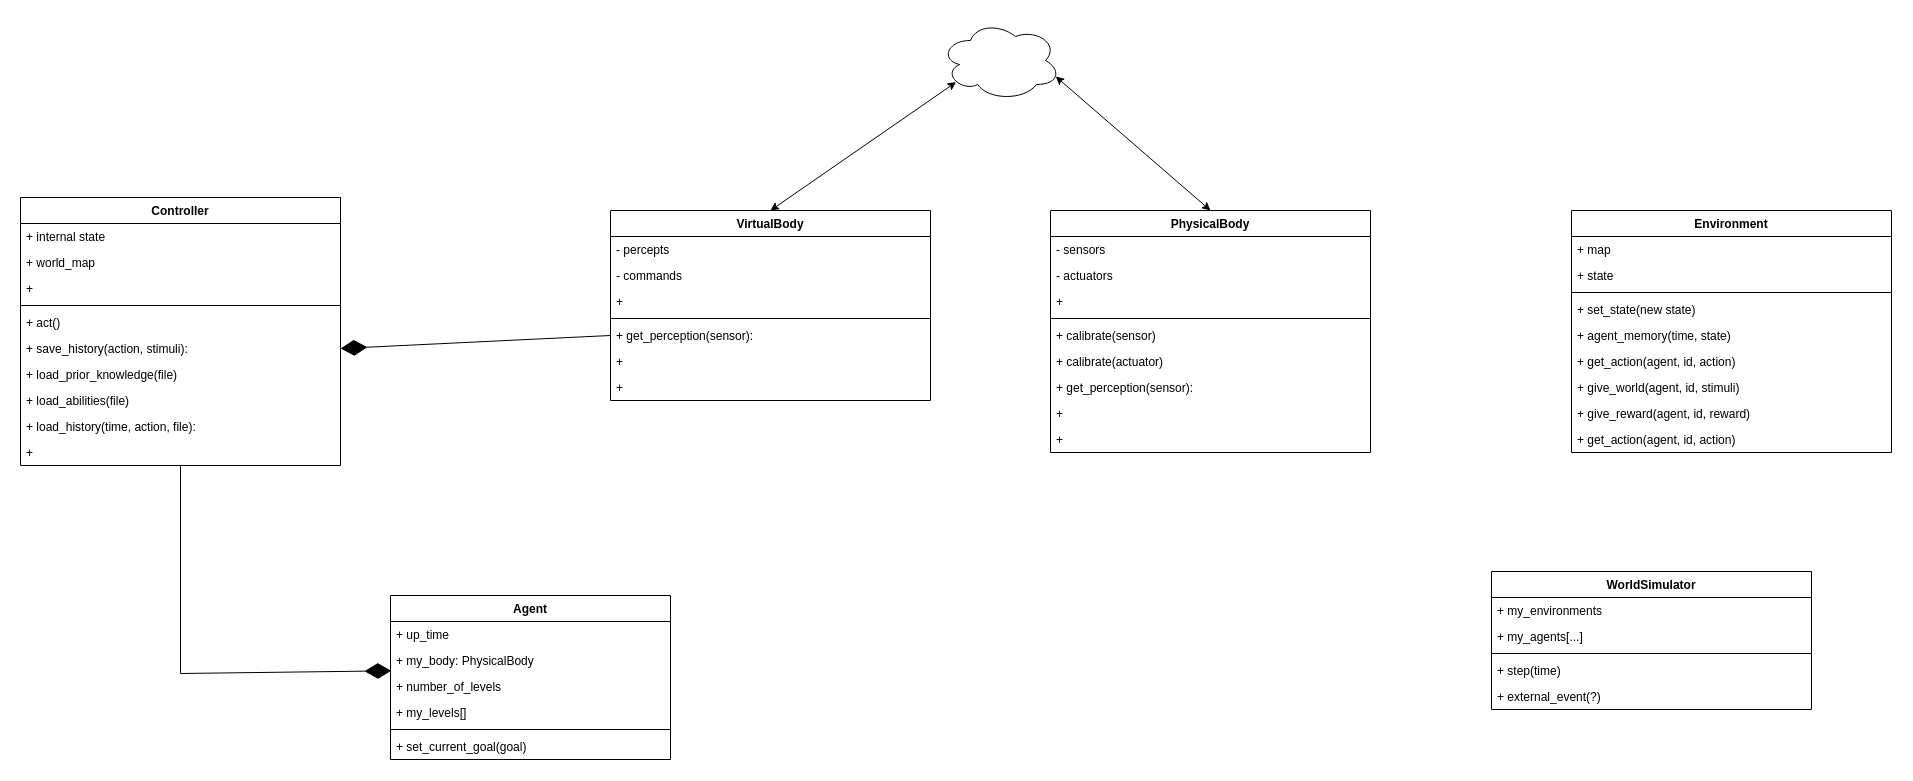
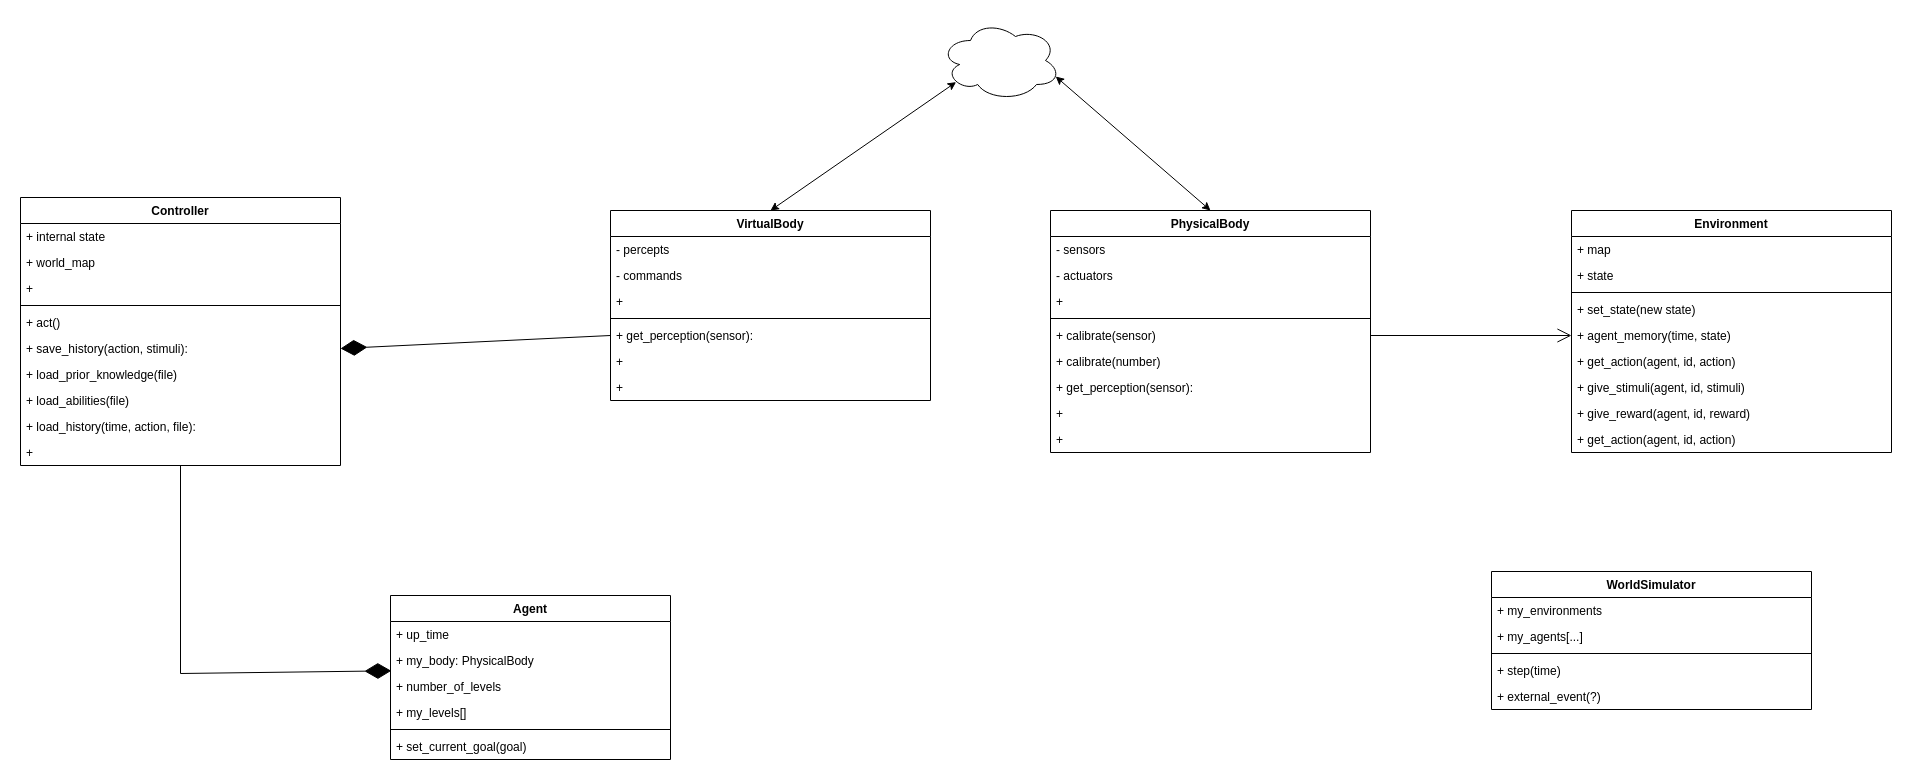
none -> (1470, 336)
(1122, 362) -> (1115, 362)
(1667, 388) -> (1671, 388)
